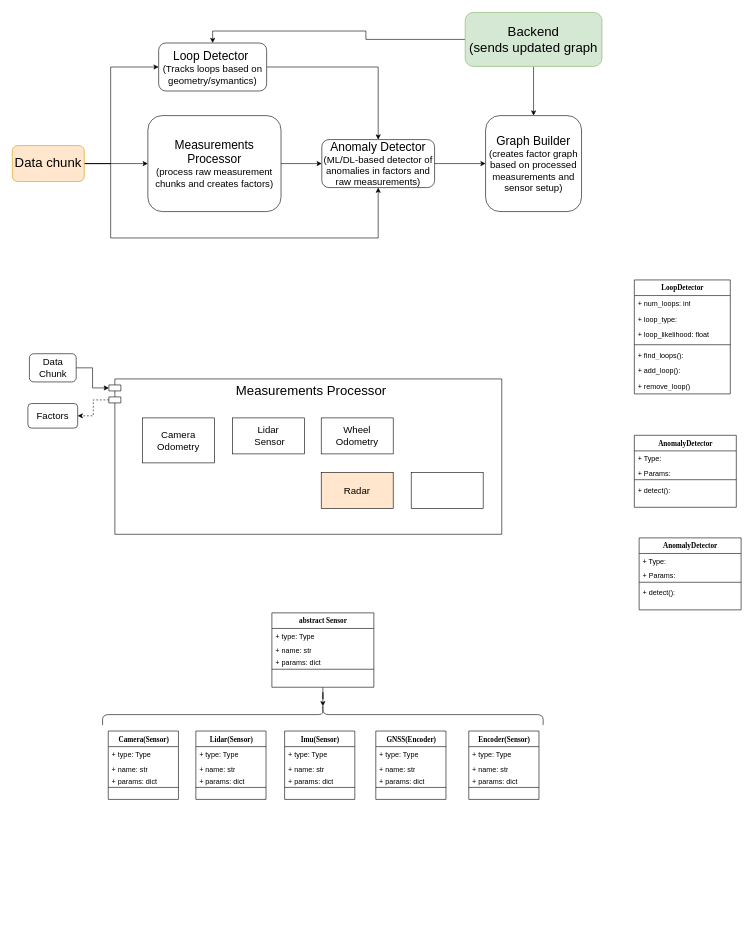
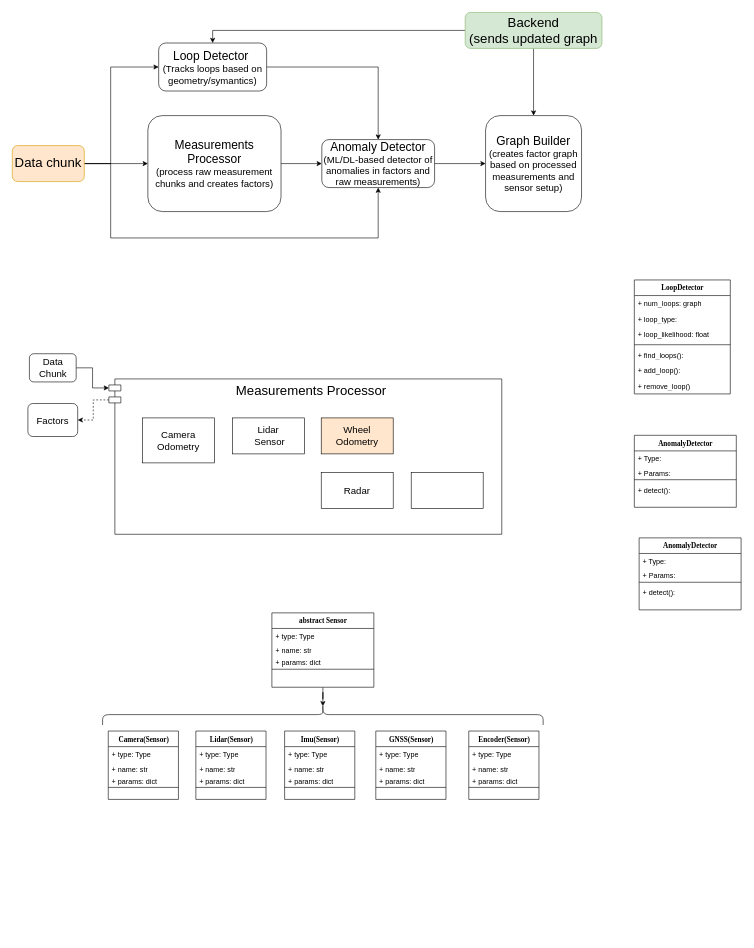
(534, 39) -> (534, 30)
(666, 304) -> (671, 304)
(53, 416) -> (53, 420)
(357, 436) -> (357, 436)
(357, 491) -> (357, 491)
(412, 740) -> (412, 740)
